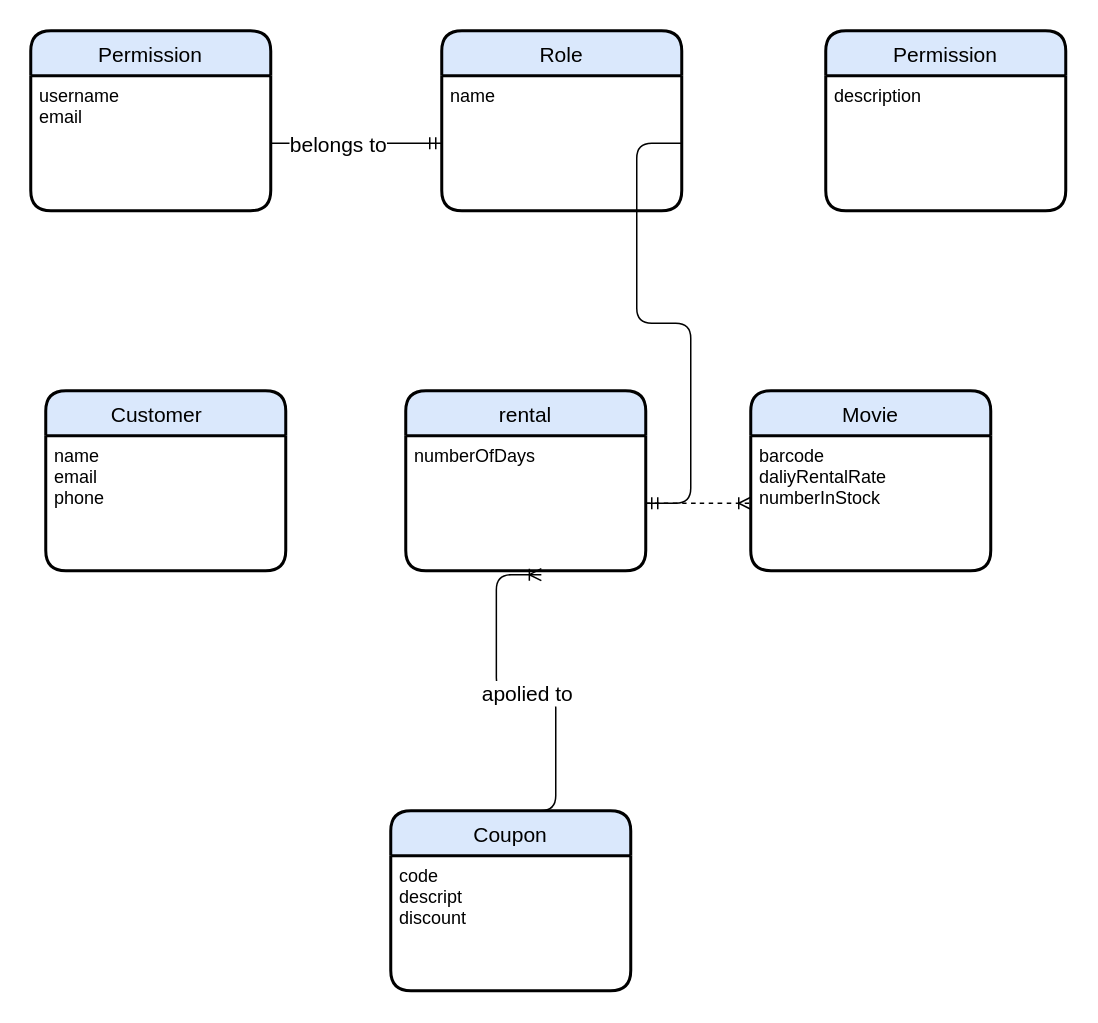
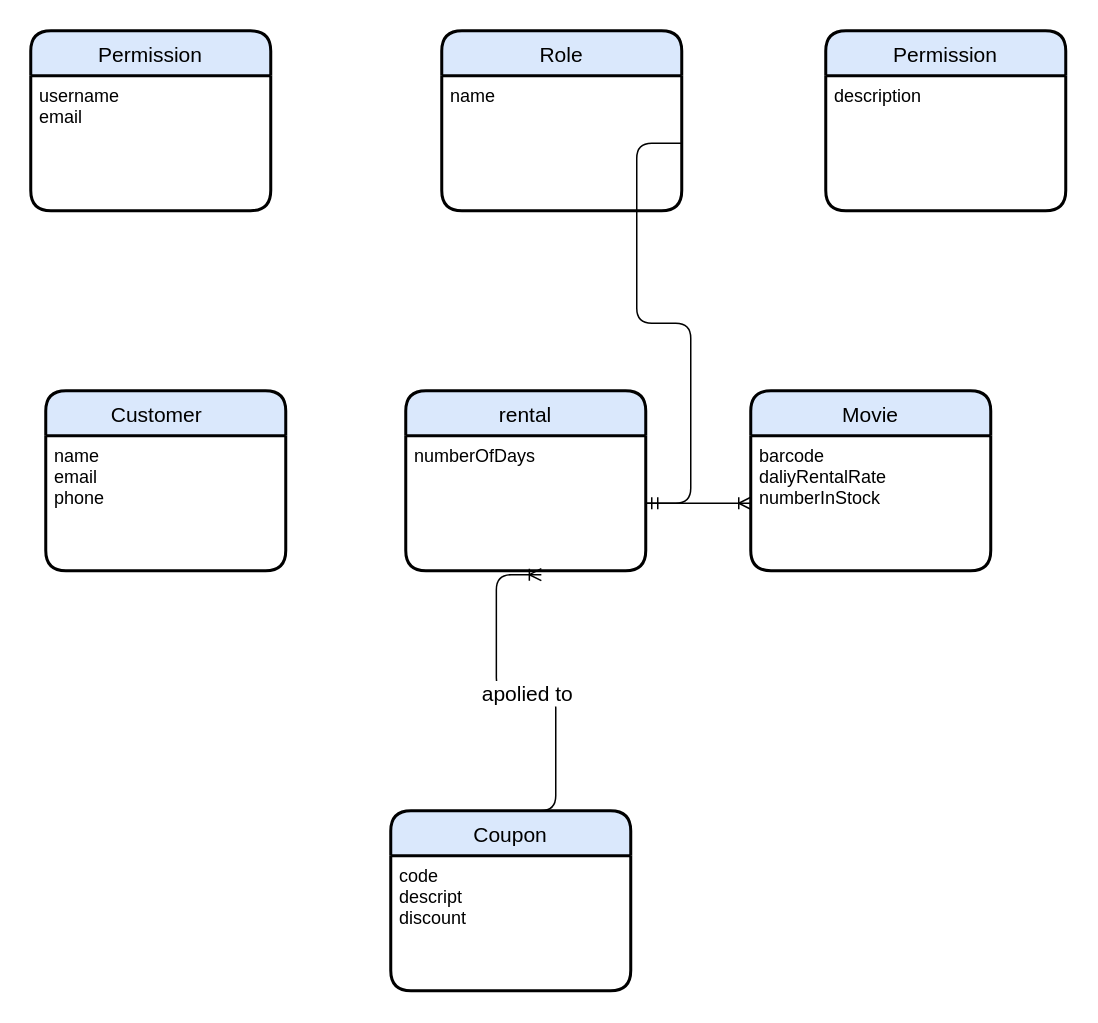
(355, 143) -> none
(718, 503) -> (718, 503)
